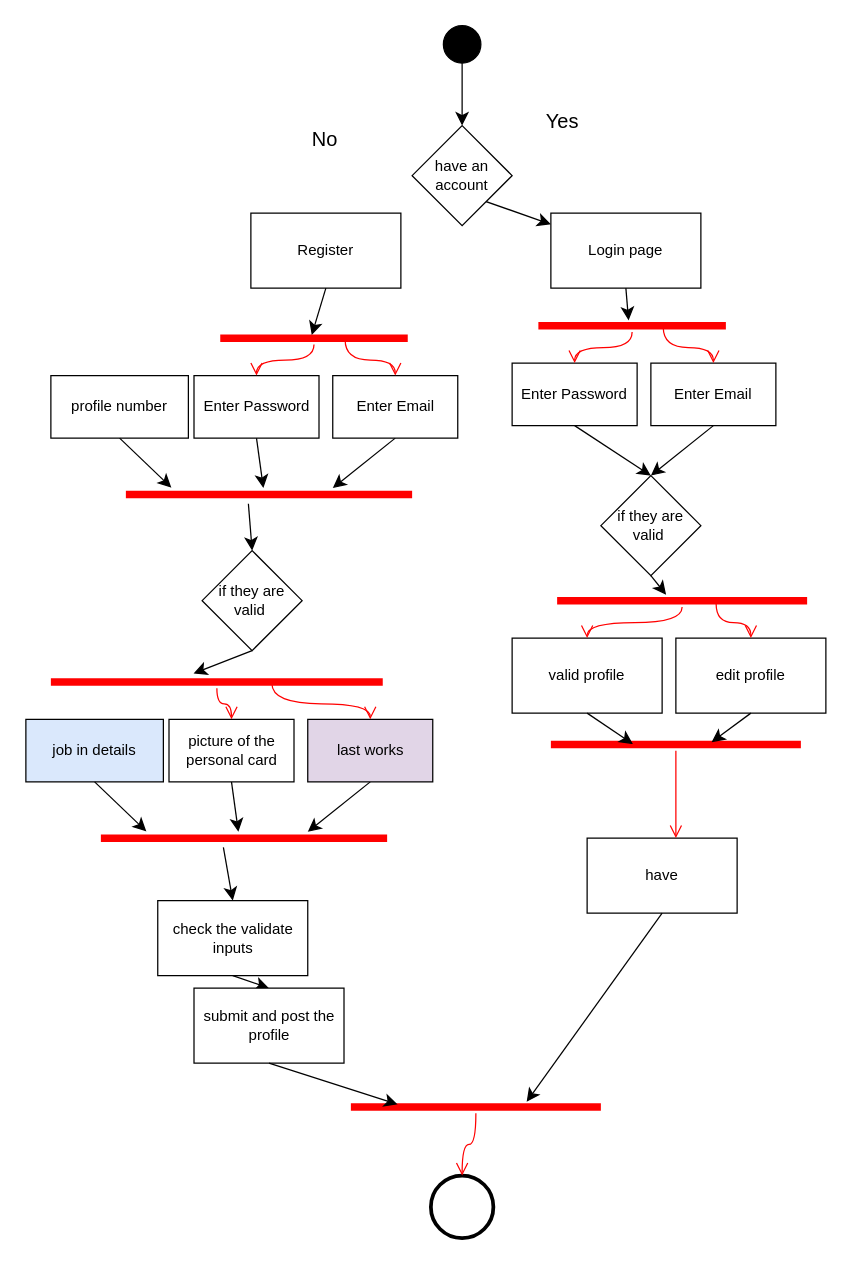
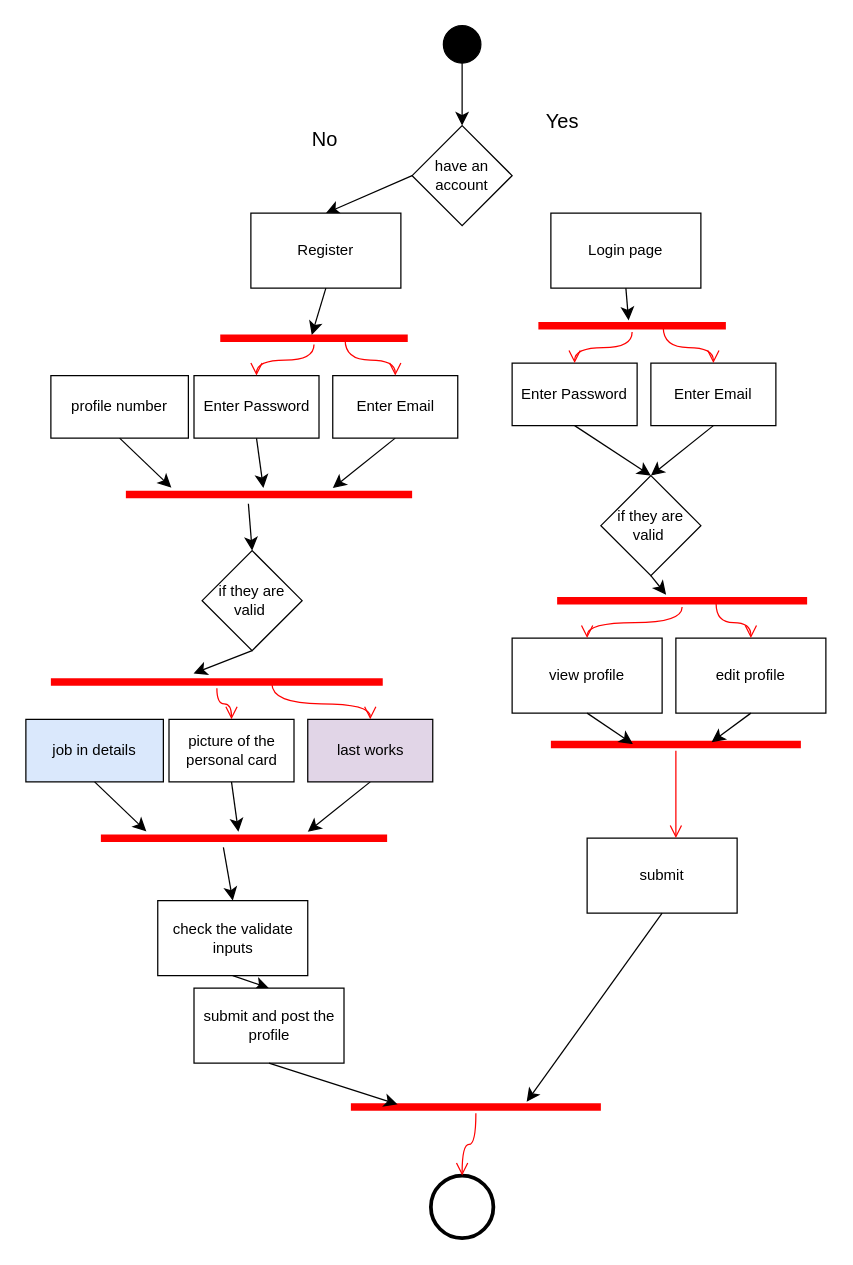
(513, 211) -> (373, 192)
(587, 676) -> (587, 676)
(662, 876) -> (662, 876)
